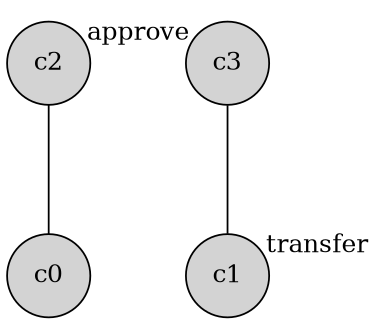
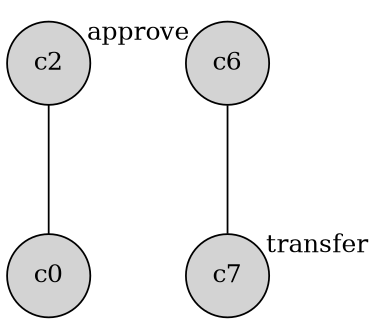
(228, 63) -> (228, 63)
(228, 276) -> (228, 276)
